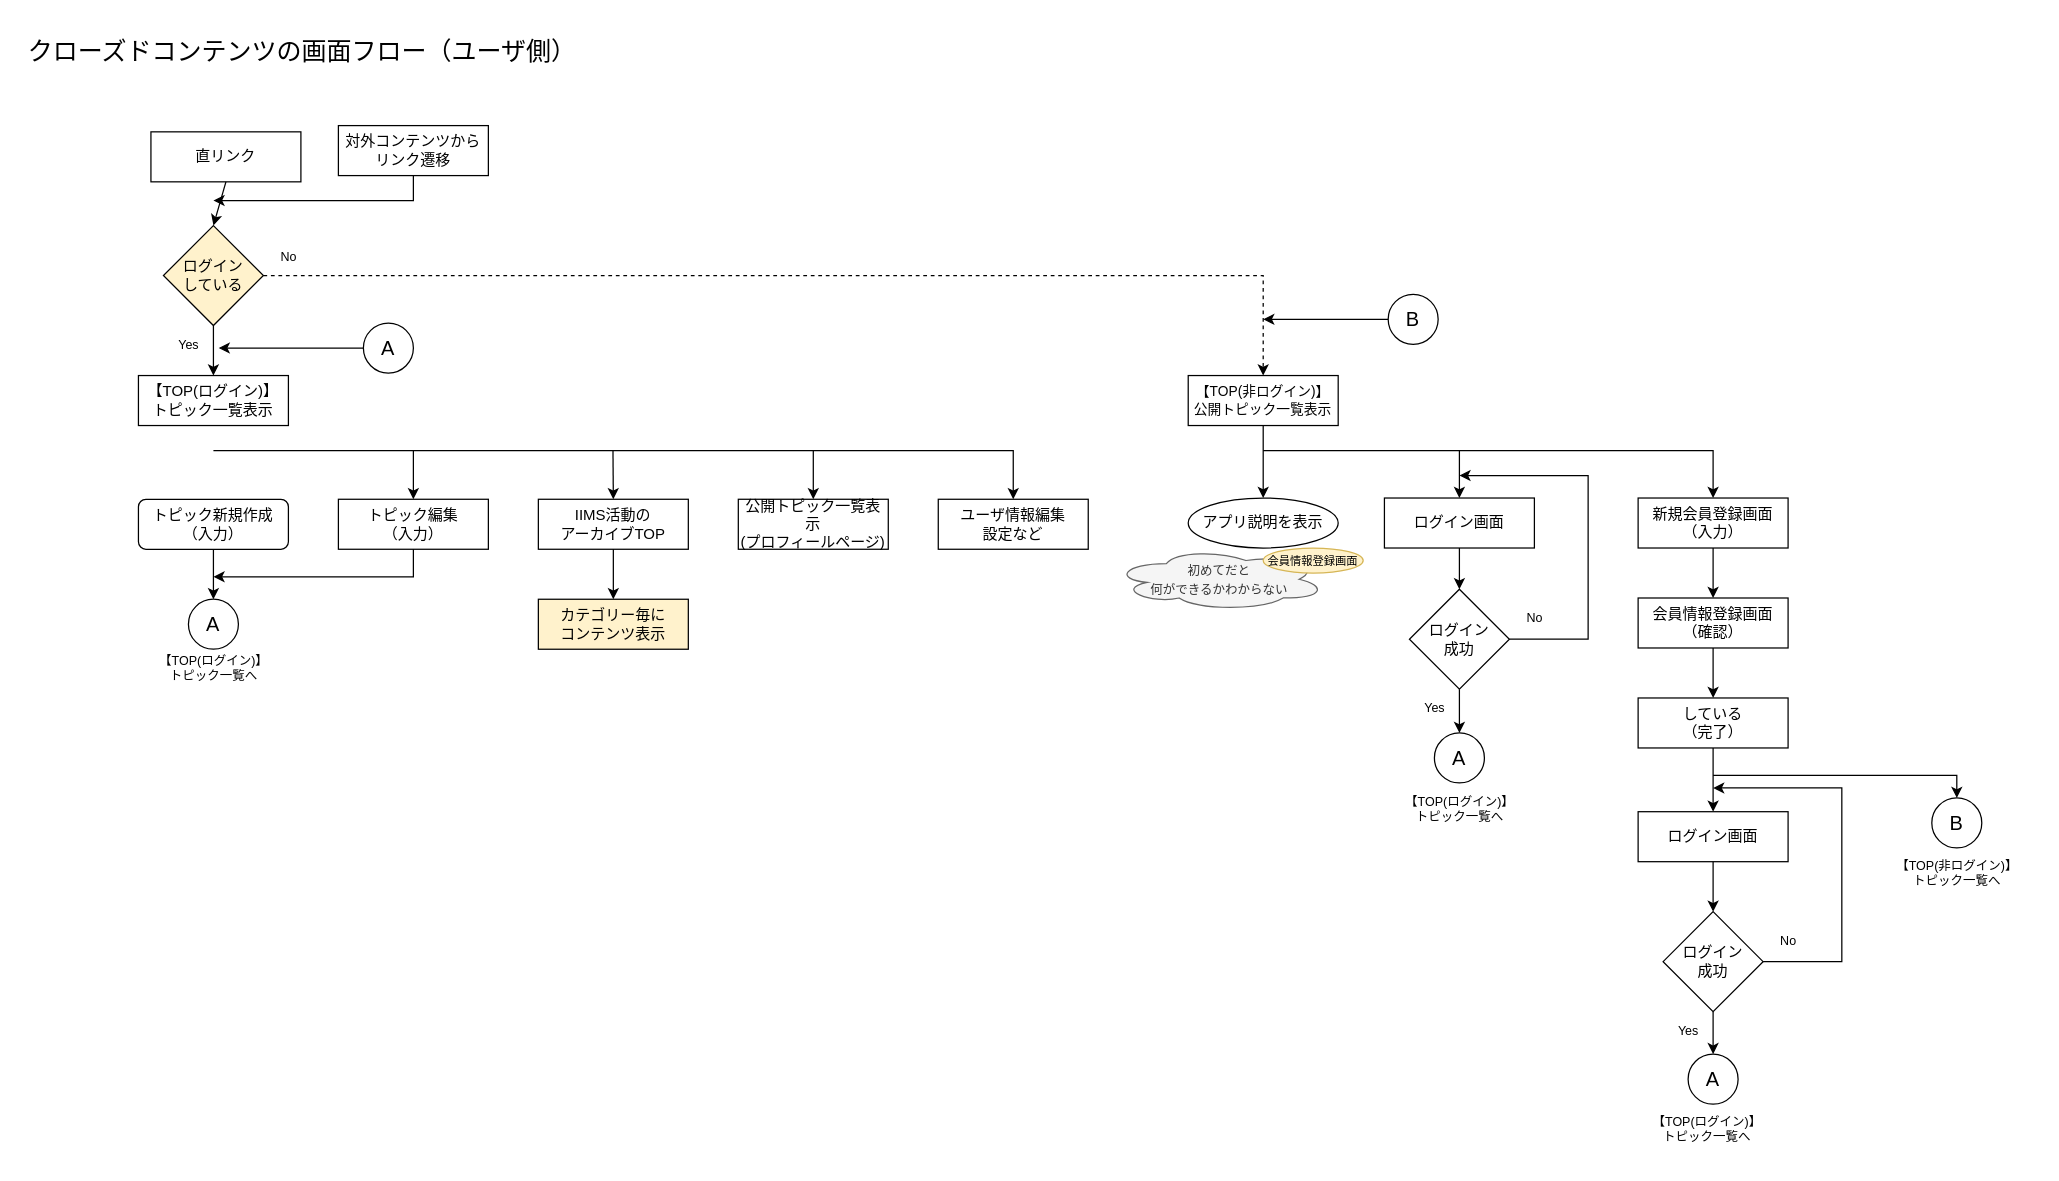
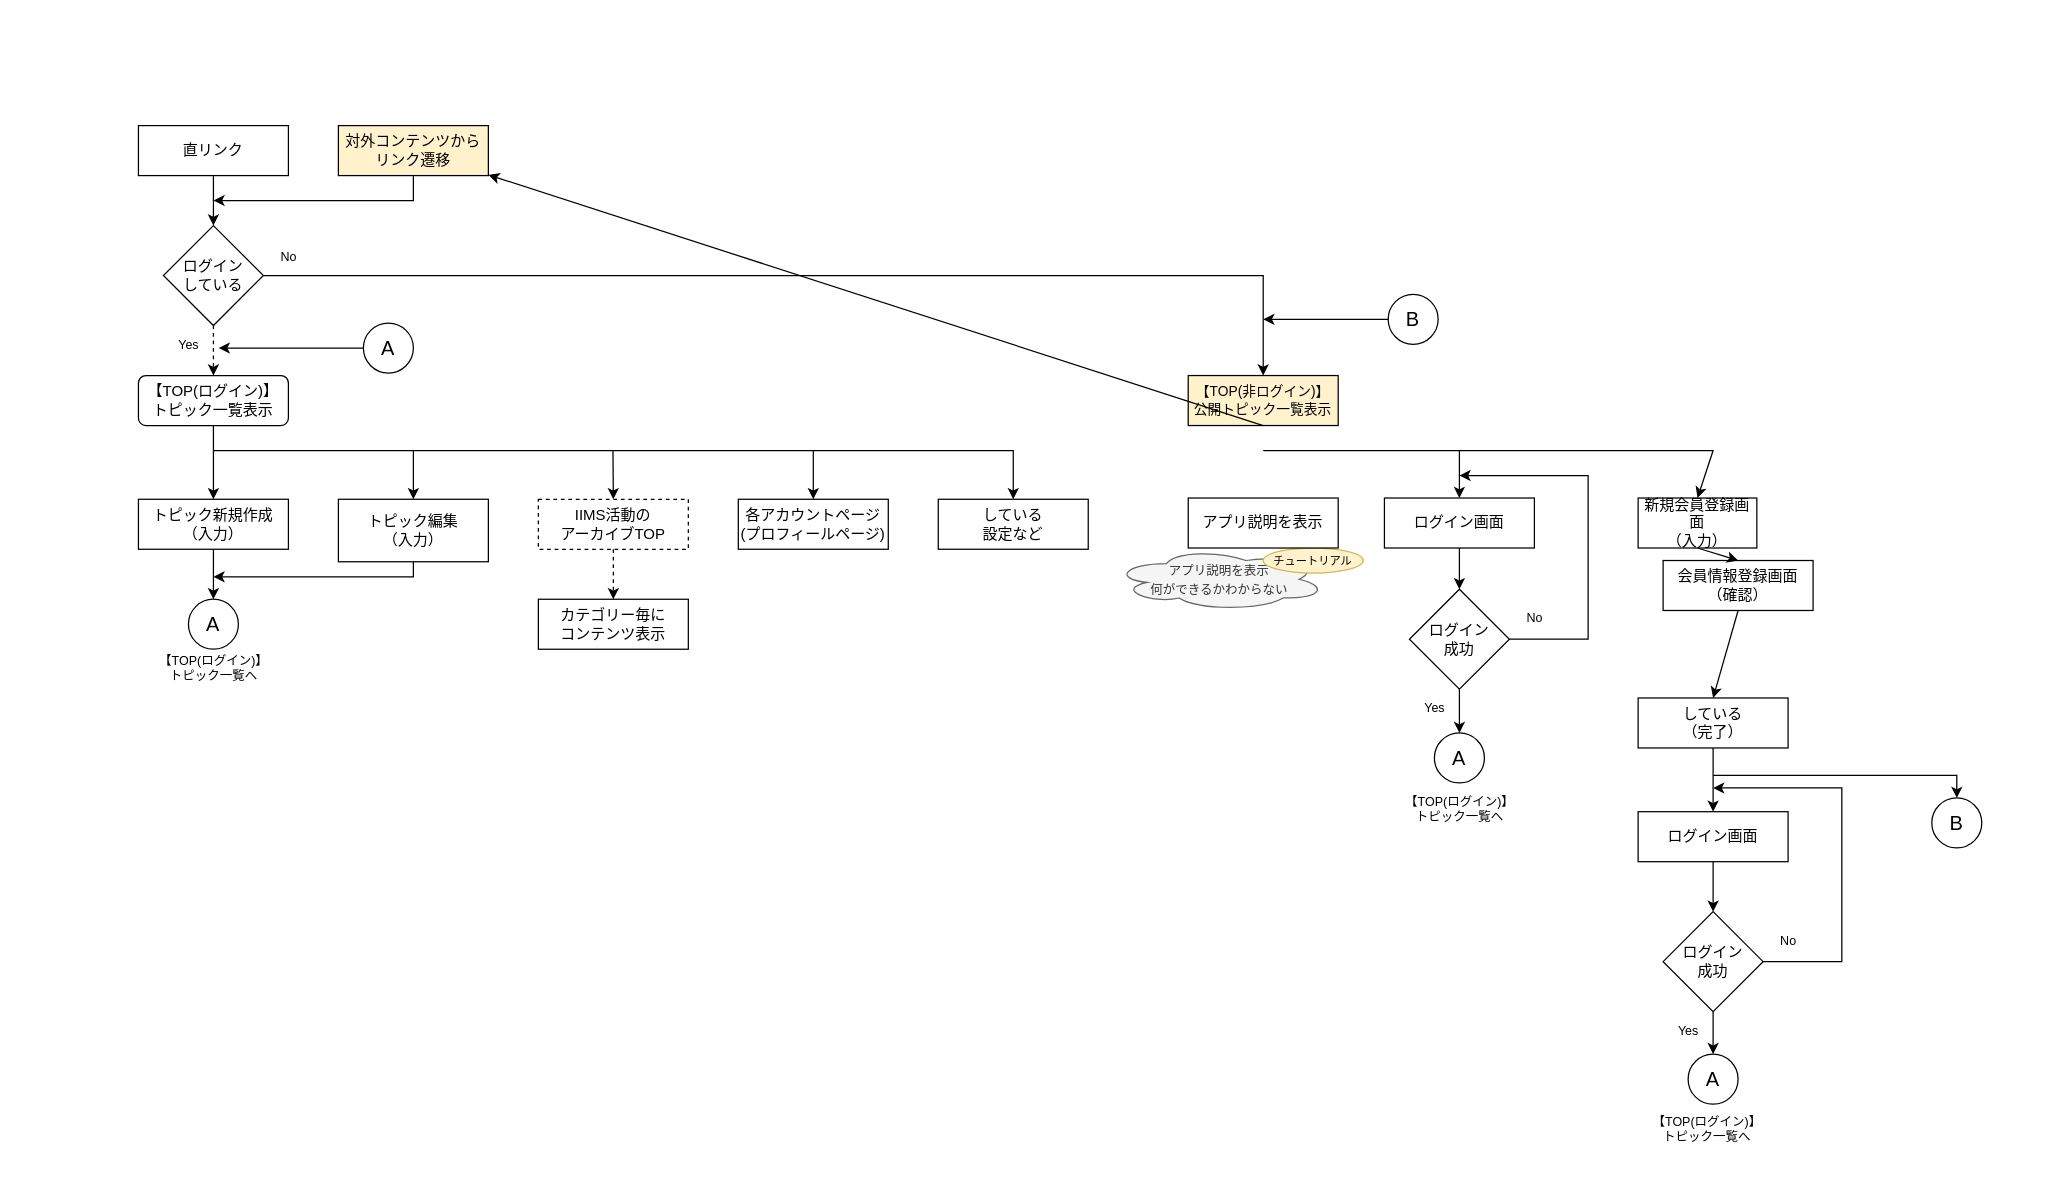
(313, 51) -> none
(413, 151) -> (413, 151)
(226, 157) -> (213, 151)
(213, 276) -> (213, 276)
(1080, 276) -> (1080, 276)
(213, 345) -> (213, 345)
(213, 401) -> (213, 401)
(1263, 401) -> (1263, 401)
none -> (213, 458)
(1263, 458) -> (1035, 352)
(1263, 523) -> (1263, 523)
(1713, 523) -> (1698, 523)
(213, 524) -> (213, 524)
(413, 524) -> (413, 531)
(613, 524) -> (613, 524)
(813, 524) -> (813, 524)
(1013, 524) -> (1013, 524)
(1313, 561) -> (1313, 561)
(613, 568) -> (613, 568)
(1219, 579) -> (1219, 579)
(1713, 623) -> (1738, 586)
(613, 624) -> (613, 624)
(1957, 873) -> none
